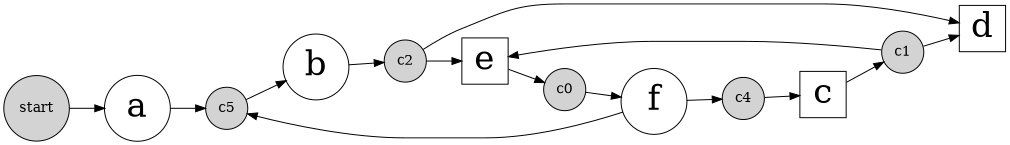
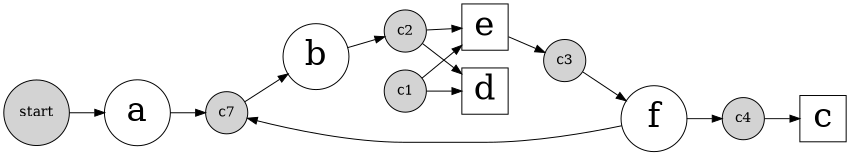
(861, 75) -> none
(565, 90) -> (565, 61)
(227, 108) -> (227, 113)
